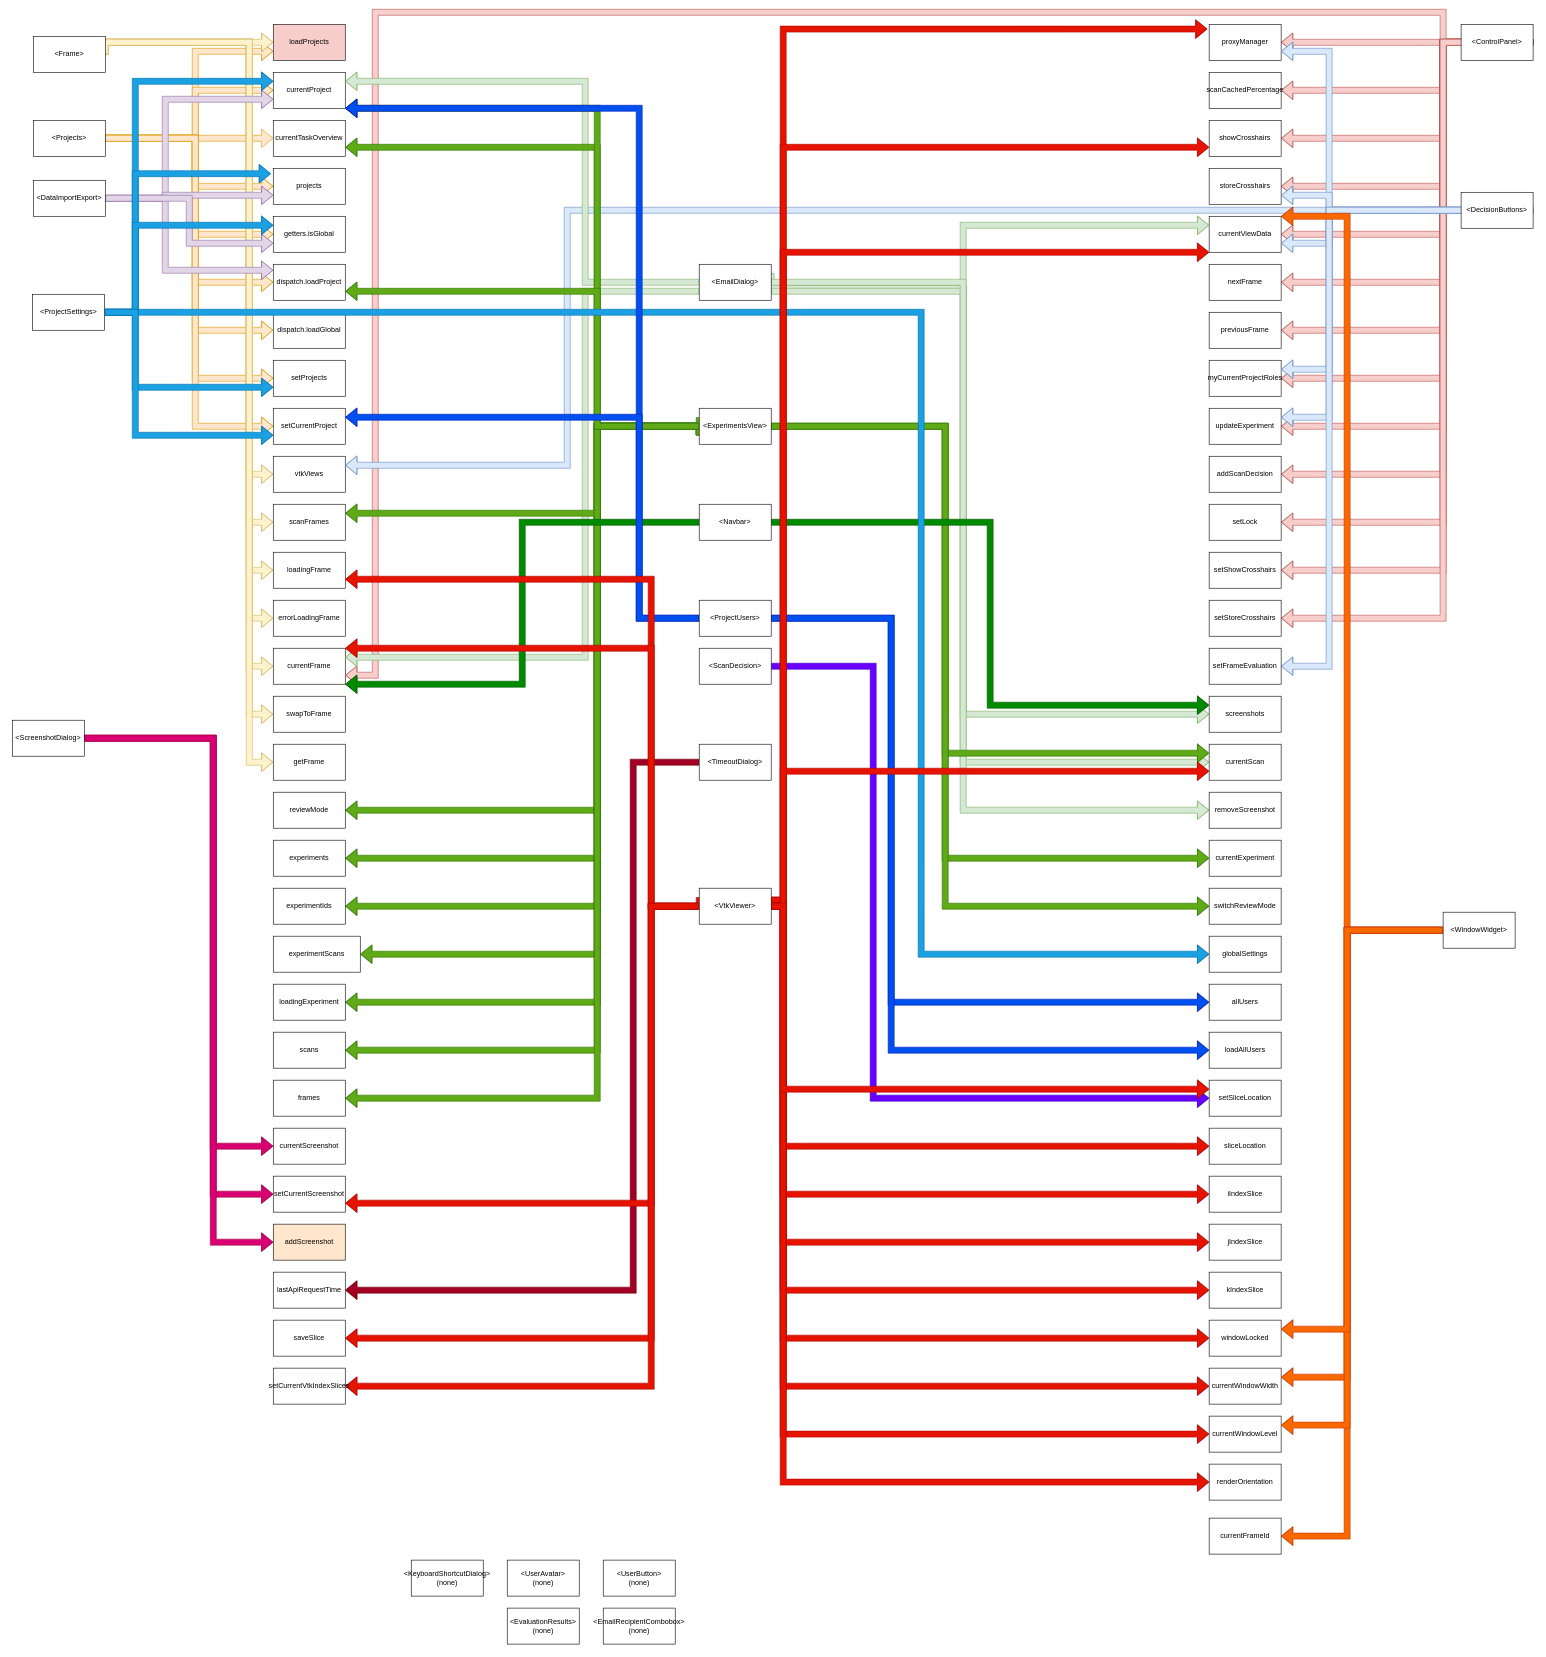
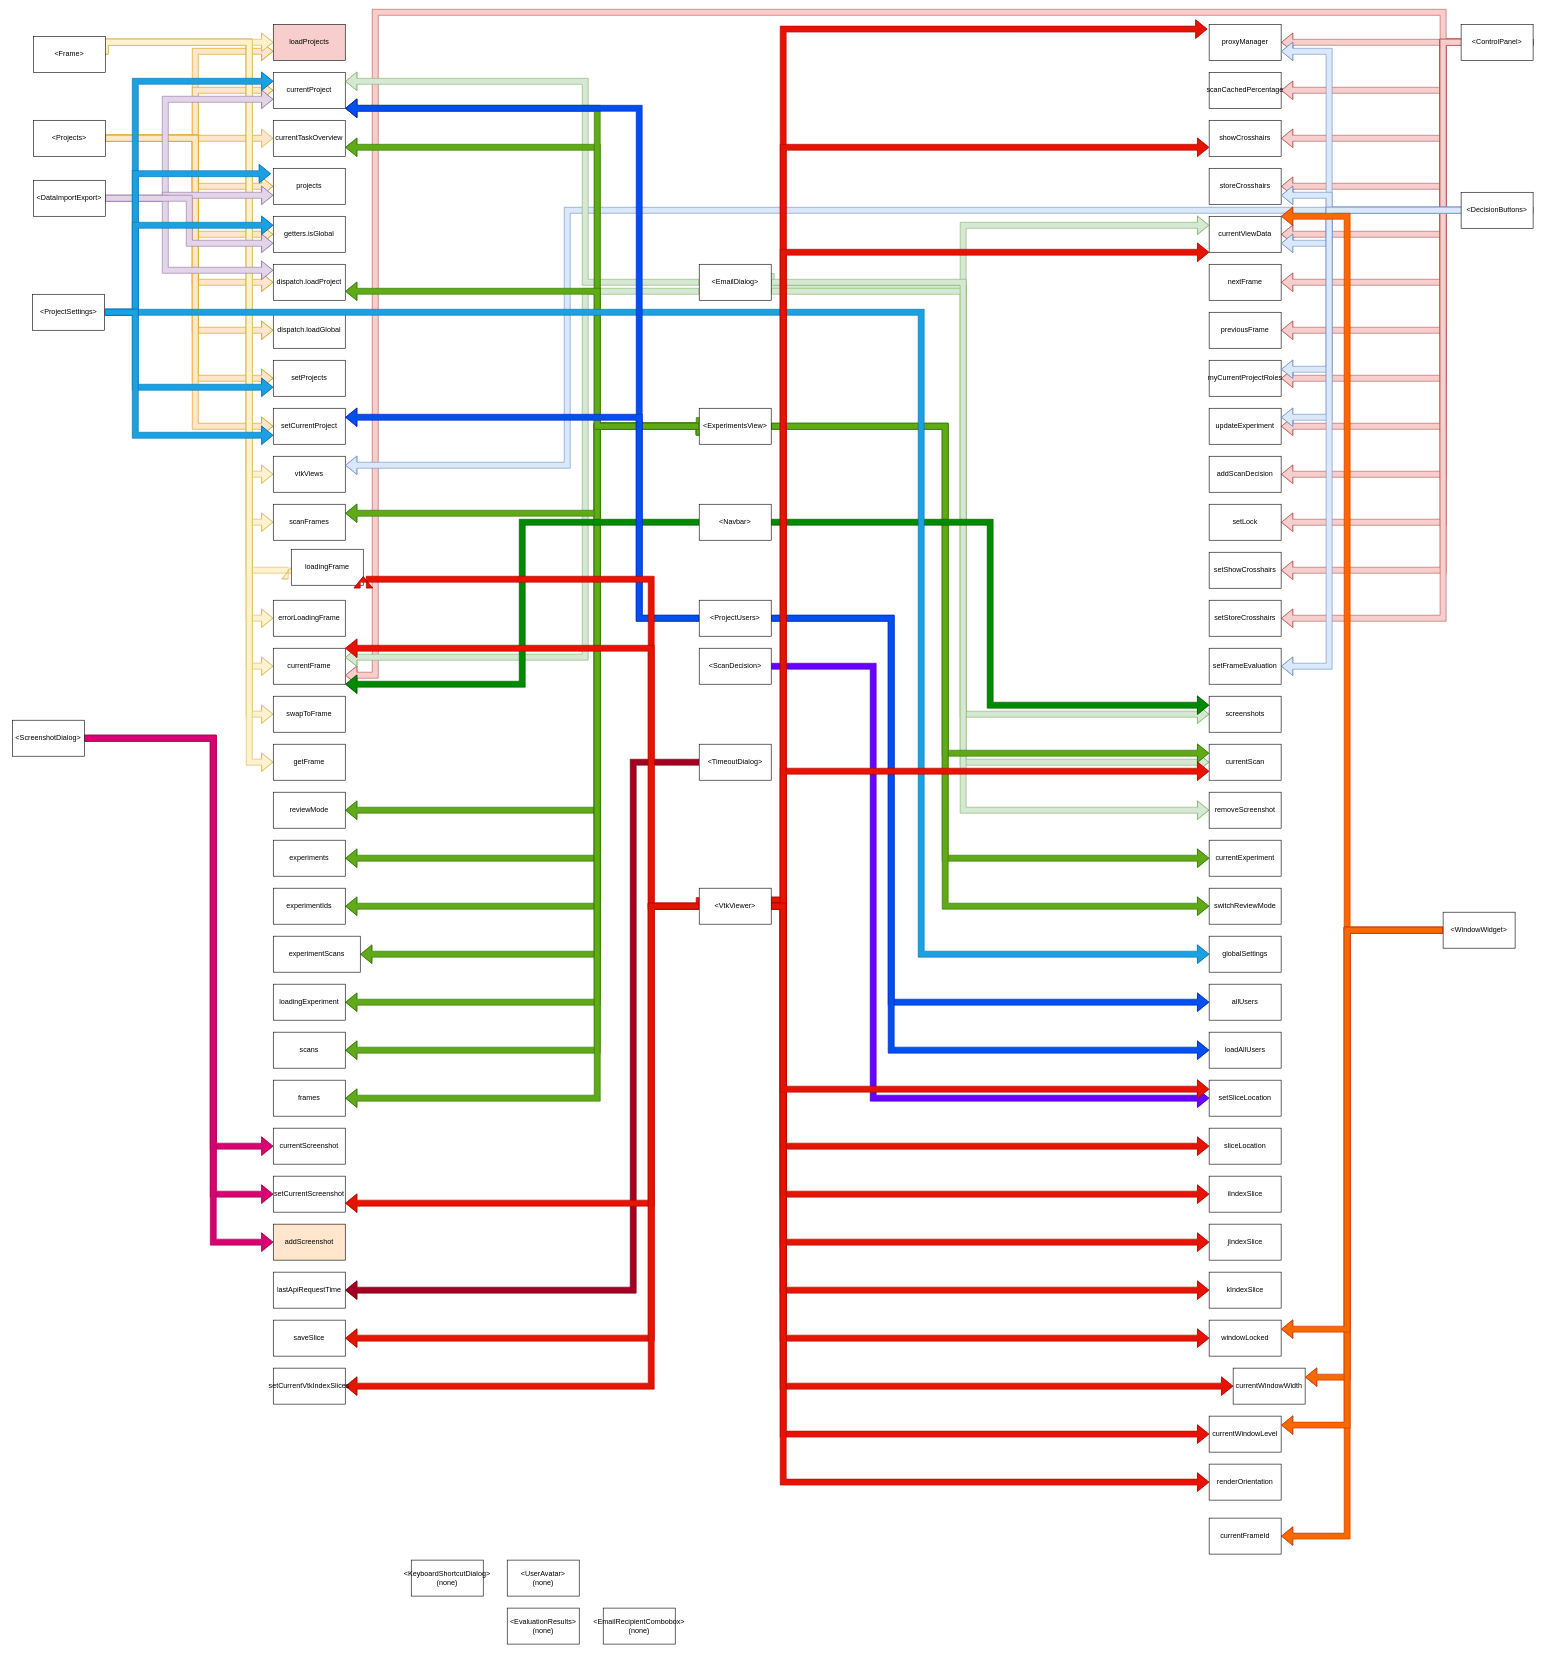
(309, 570) -> (327, 567)
(1245, 1386) -> (1269, 1386)
(639, 1578) -> none
